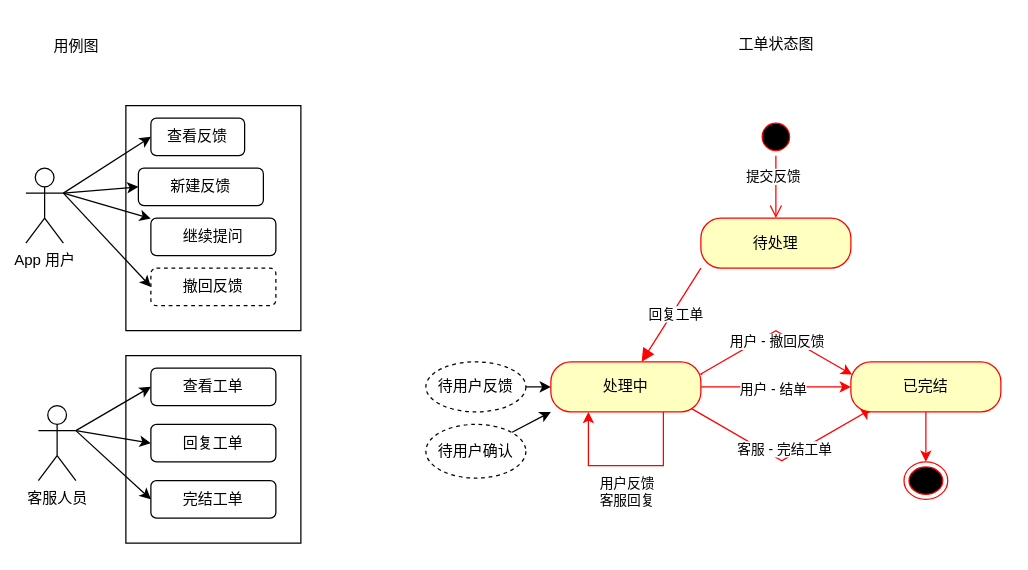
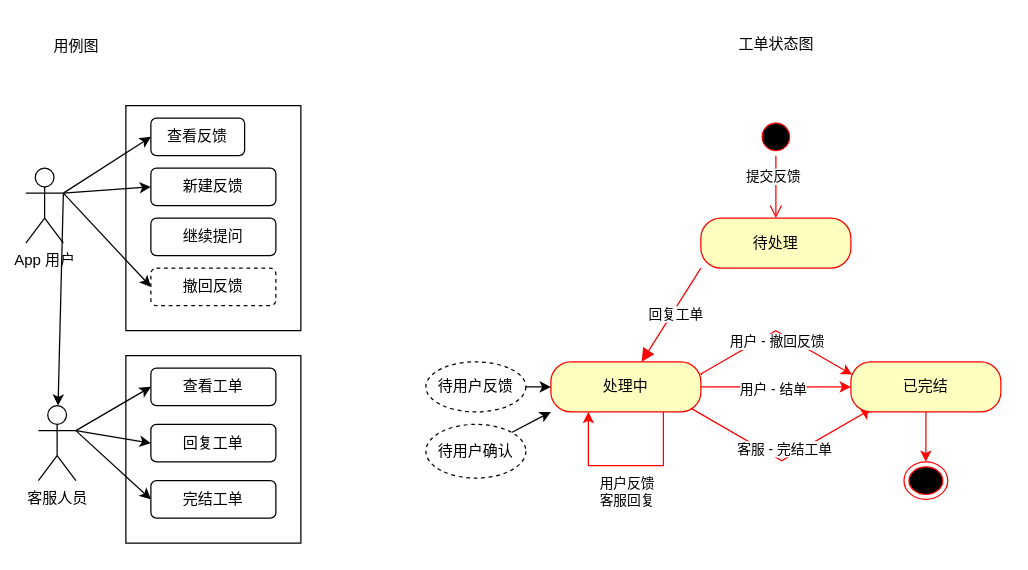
(201, 187) -> (213, 187)
(105, 205) -> (60, 321)
